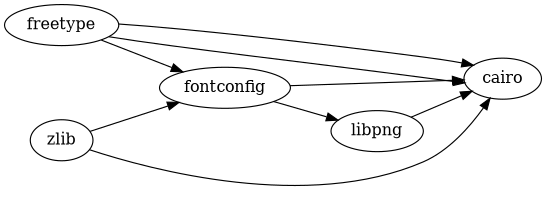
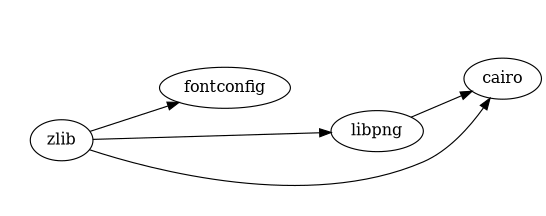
(62, 25) -> none
(371, 83) -> none
(300, 109) -> (206, 136)
